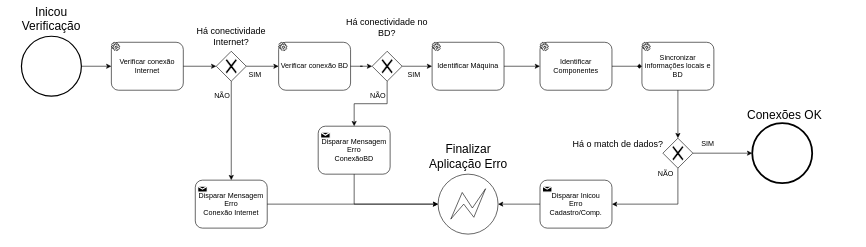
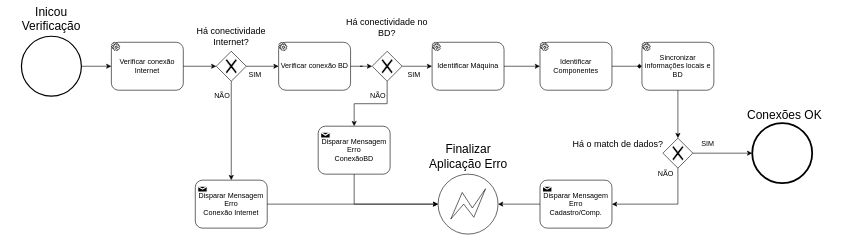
(576, 204) -> (576, 204)
